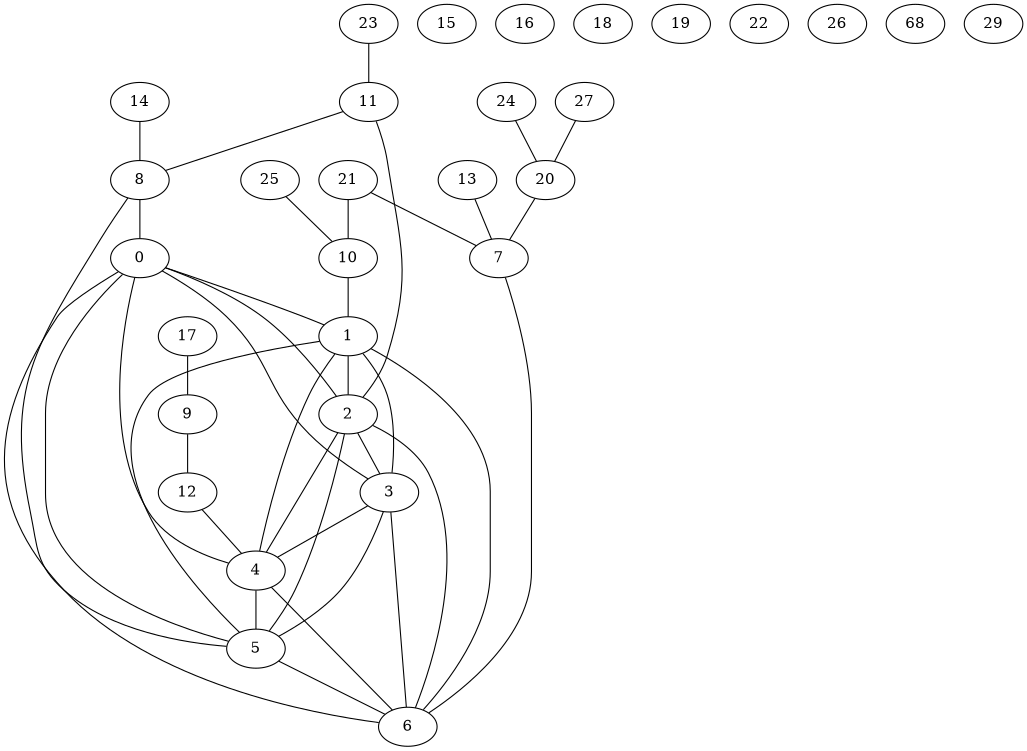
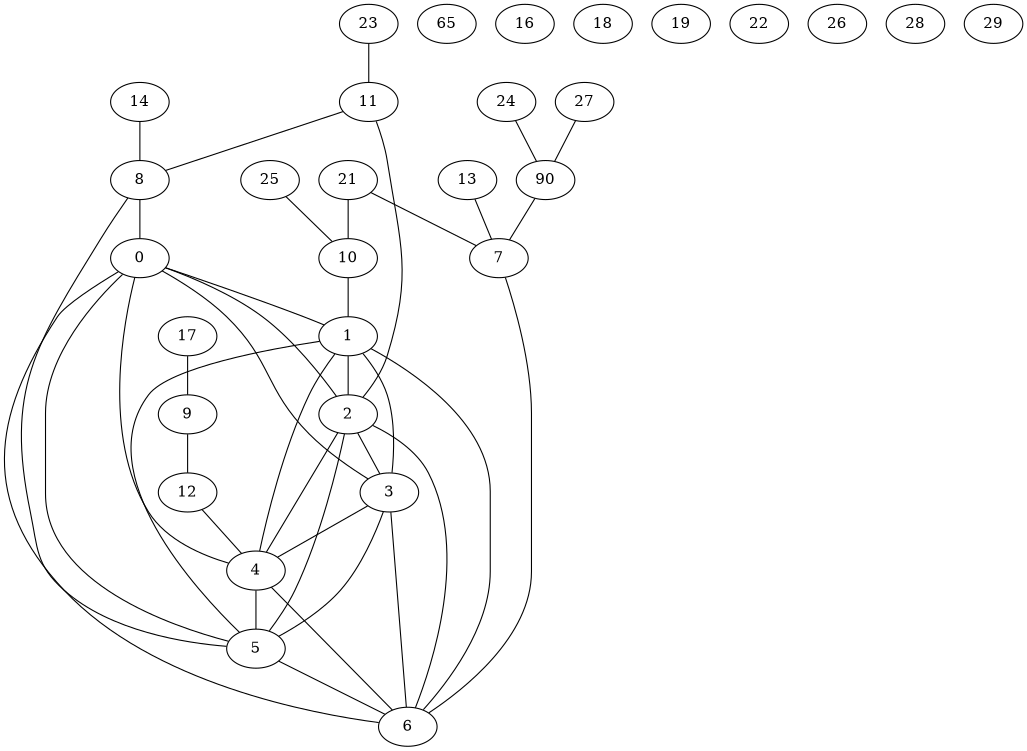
(447, 24) -> (447, 24)
(915, 24) -> (915, 24)
(546, 180) -> (546, 180)
